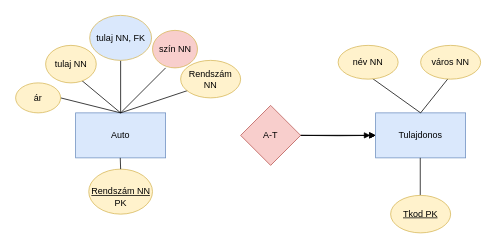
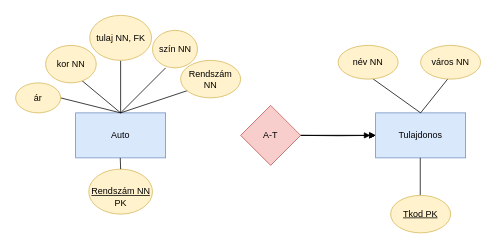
(120, 38) -> (120, 38)
(175, 49) -> (175, 49)
(71, 64) -> (71, 64)
